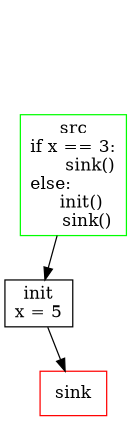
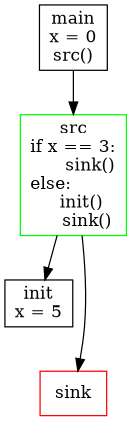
none -> (73, 38)
(54, 343) -> (86, 297)
